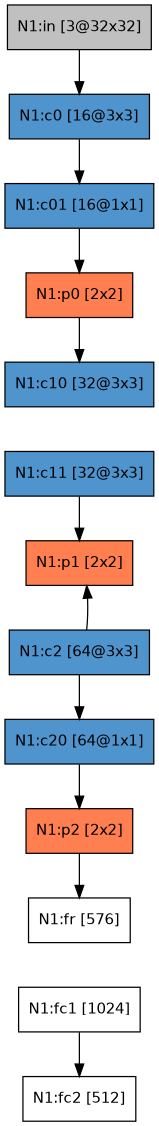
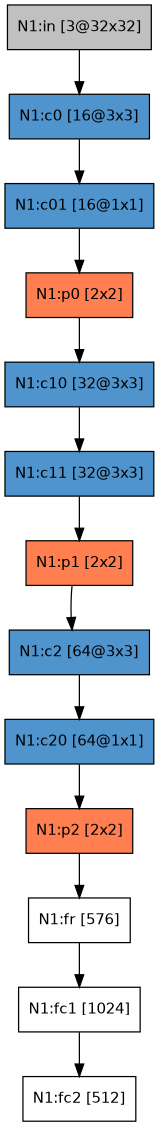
none -> (79, 423)
(88, 614) -> (71, 602)
none -> (79, 959)
